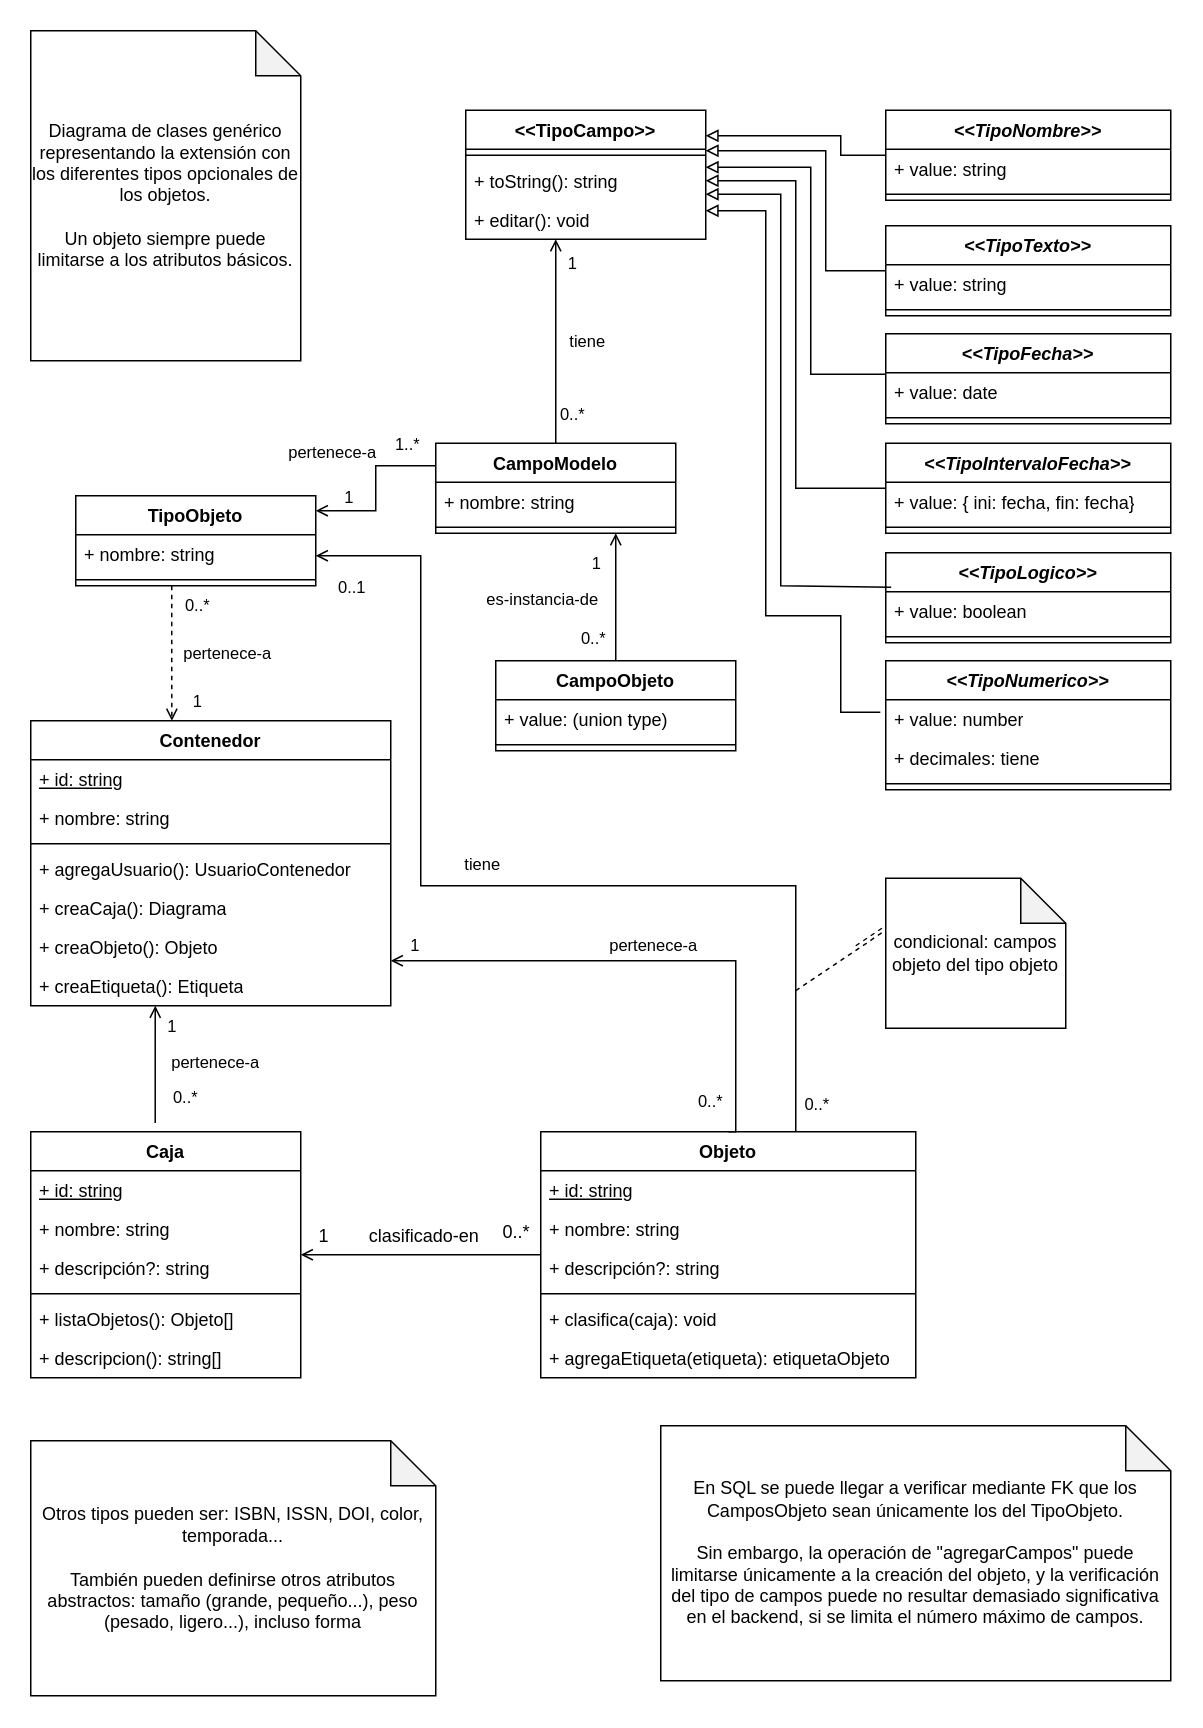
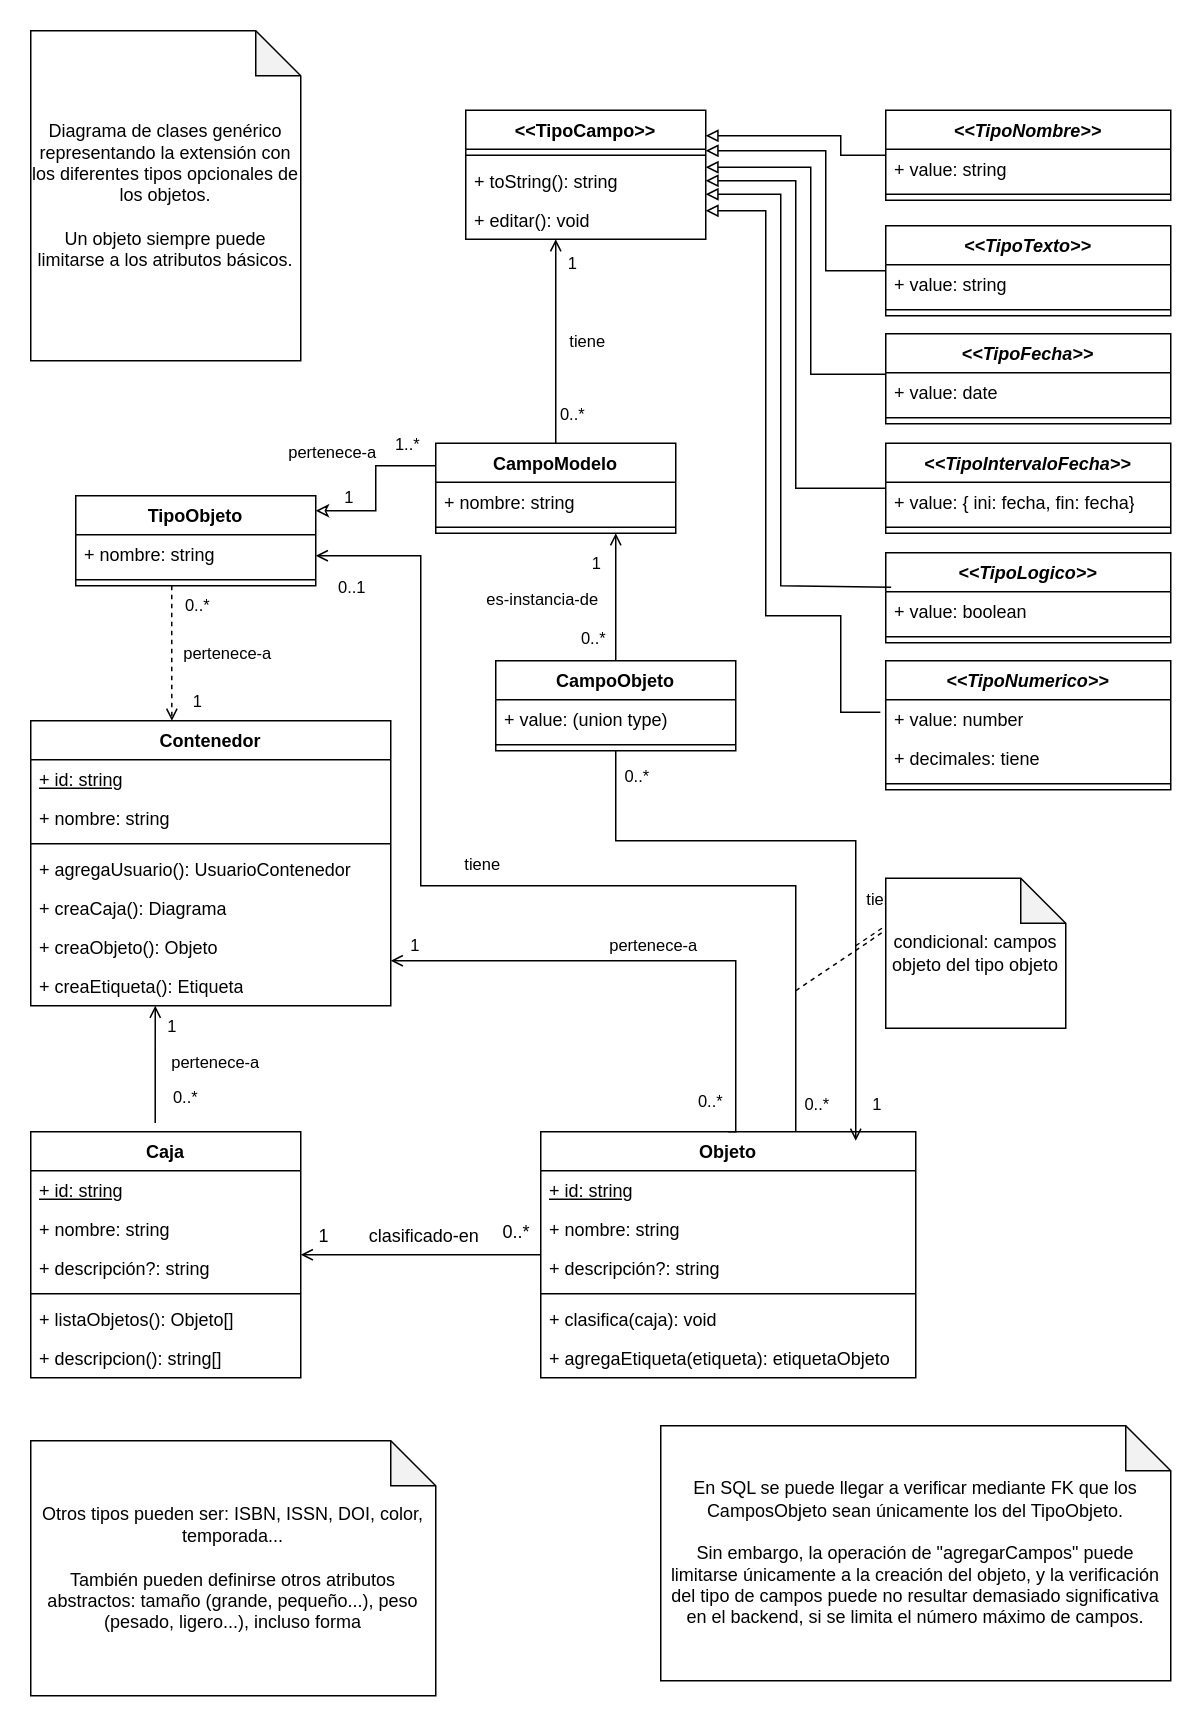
(324, 511) -> (327, 511)
none -> (742, 841)
